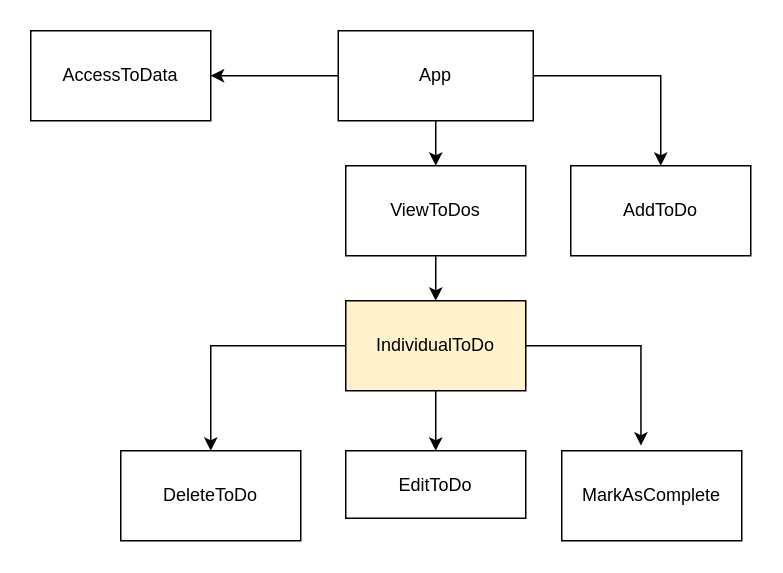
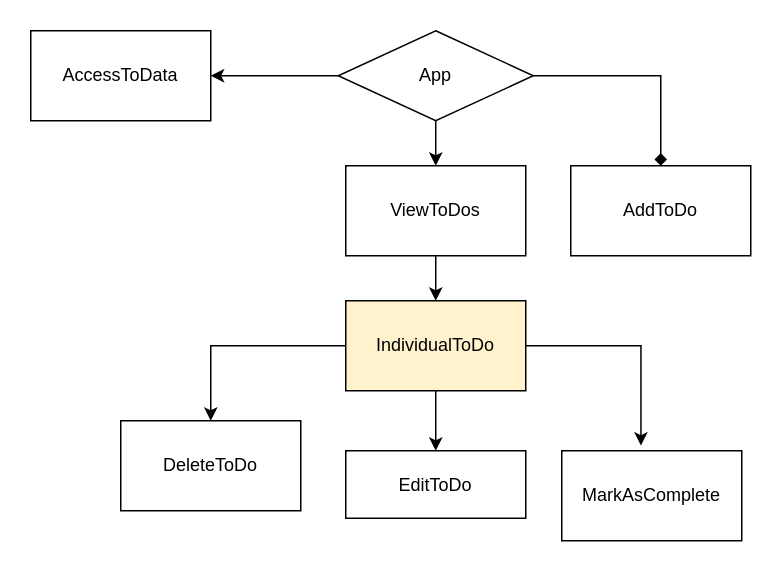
(436, 76) -> (436, 76)
(661, 154) -> (661, 153)
(211, 496) -> (211, 466)
